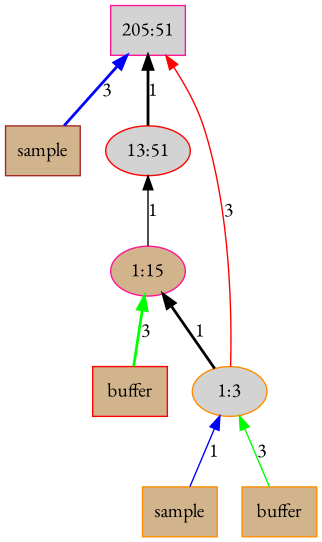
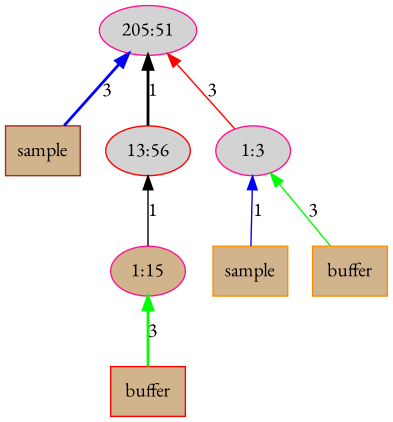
(148, 30) -> (148, 30)
(148, 151) -> (148, 151)
(193, 337) -> none
(230, 391) -> (253, 151)
